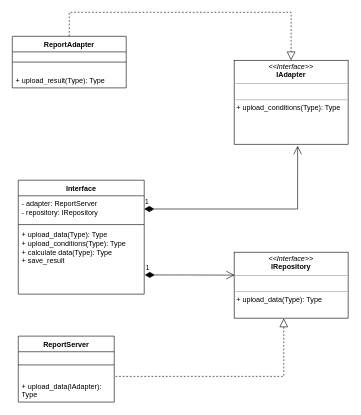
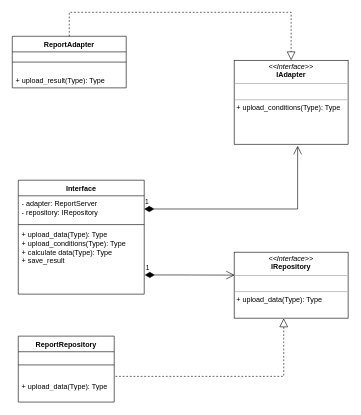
(66, 345) -> (66, 345)
(67, 391) -> (67, 391)
